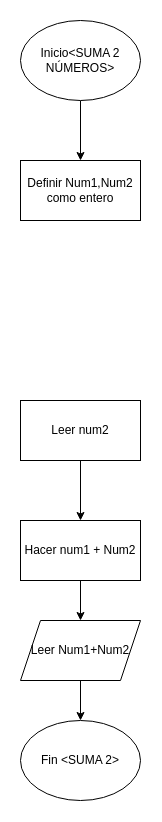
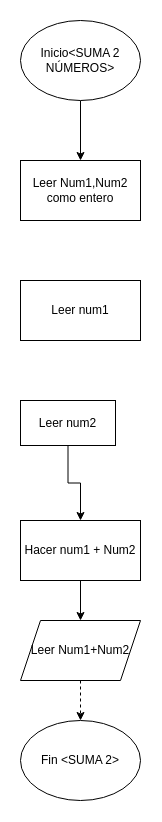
(81, 191) -> (81, 191)
none -> (81, 311)
(81, 431) -> (68, 423)
(81, 697) -> (81, 697)
